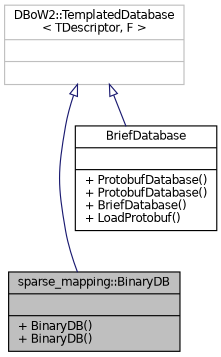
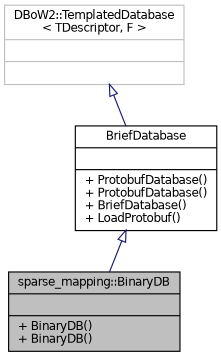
(60, 184) -> (116, 257)
